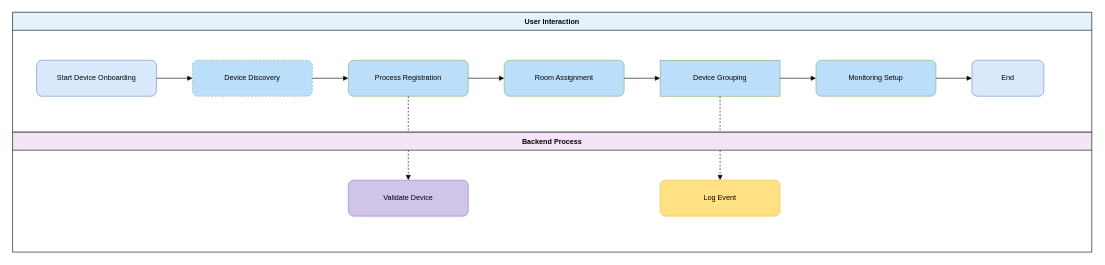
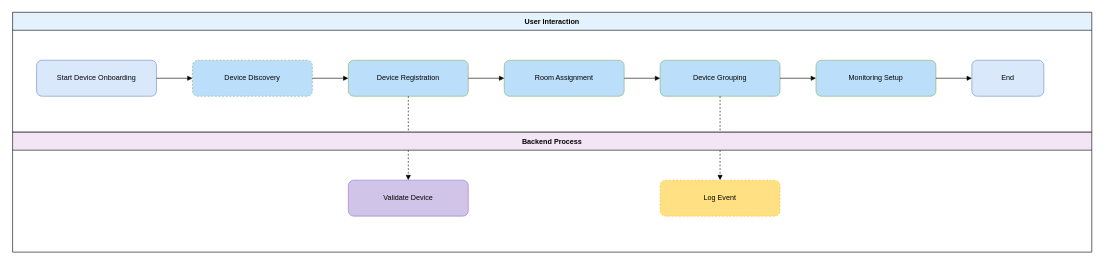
(408, 78) -> (408, 78)
(720, 78) -> (720, 78)
(720, 198) -> (720, 198)
